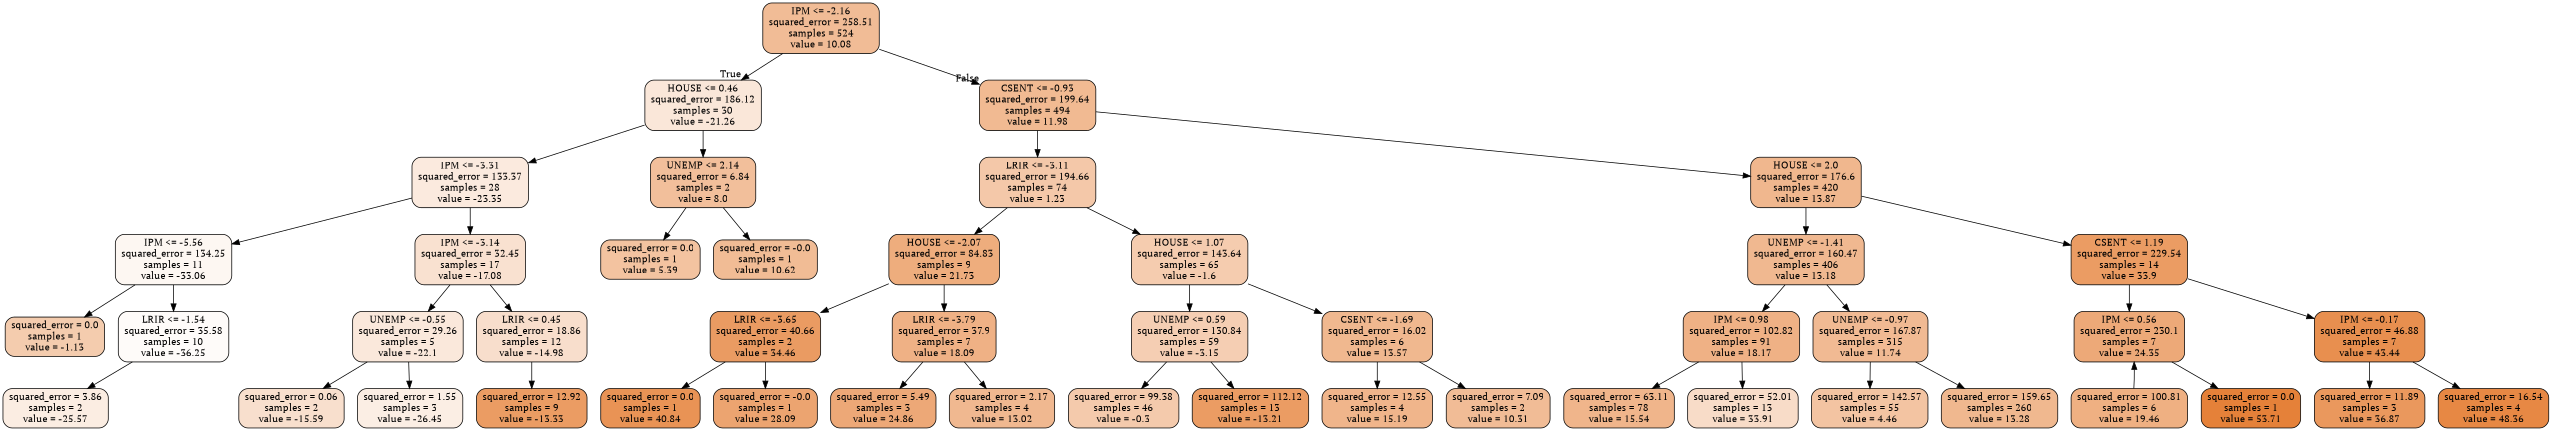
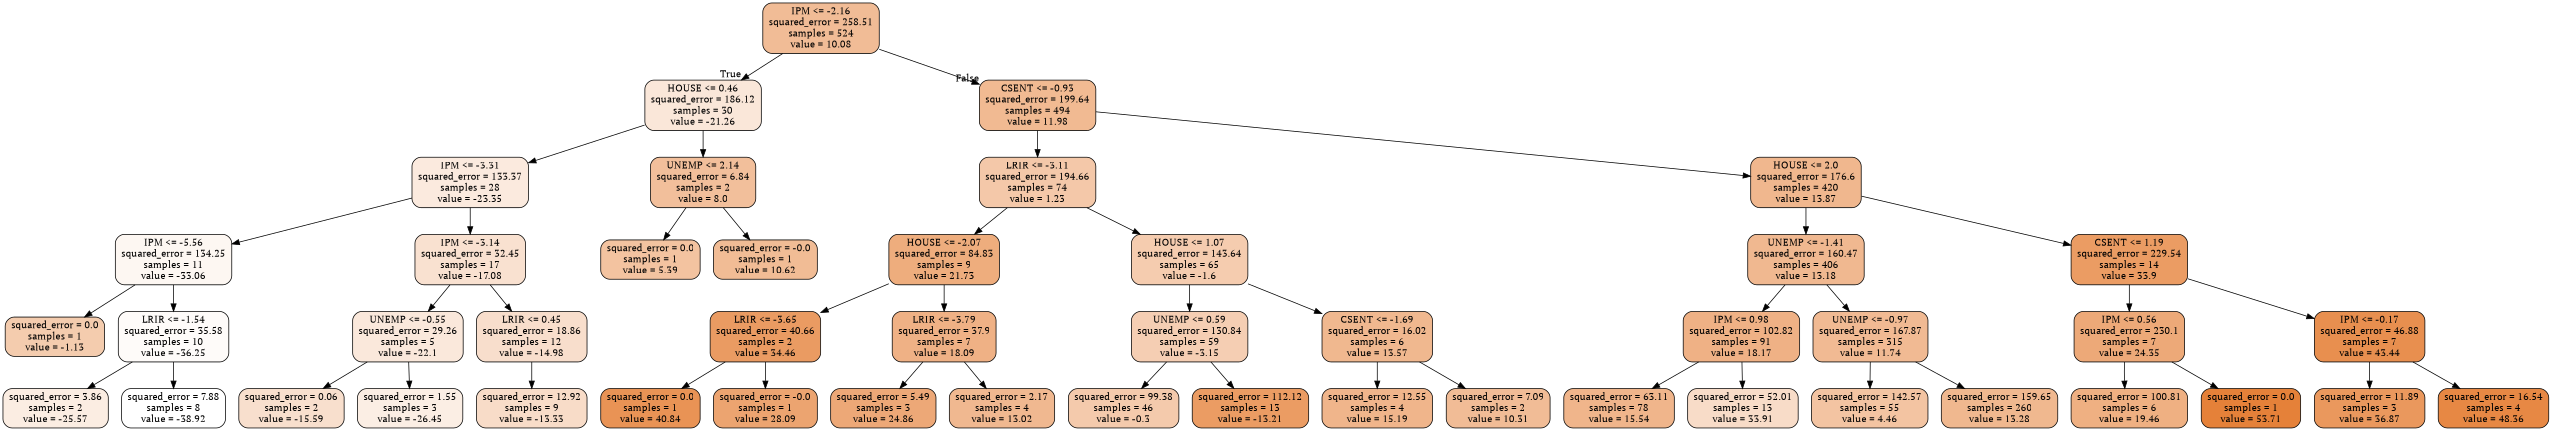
(2134, 379) -> (2124, 371)
none -> (174, 408)
(532, 408) -> (532, 408)
